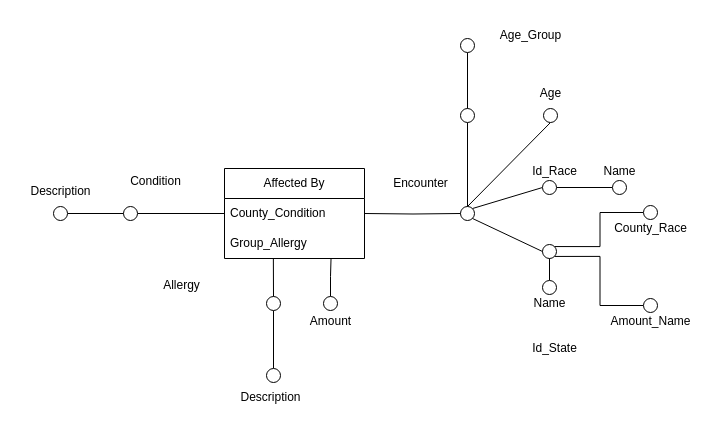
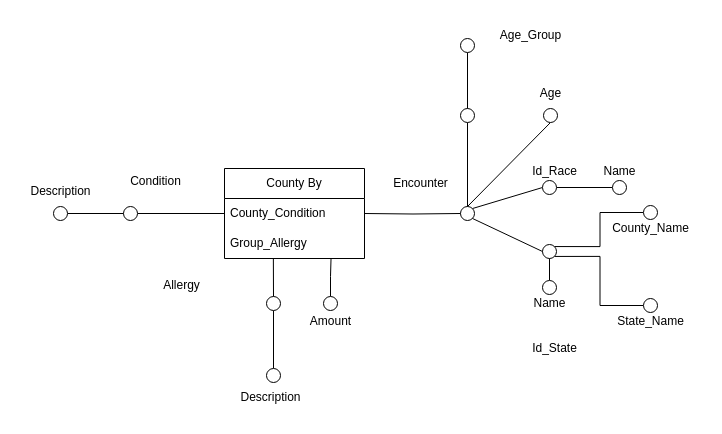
(295, 184) -> (295, 184)
(651, 229) -> (651, 229)
(651, 322) -> (651, 322)
